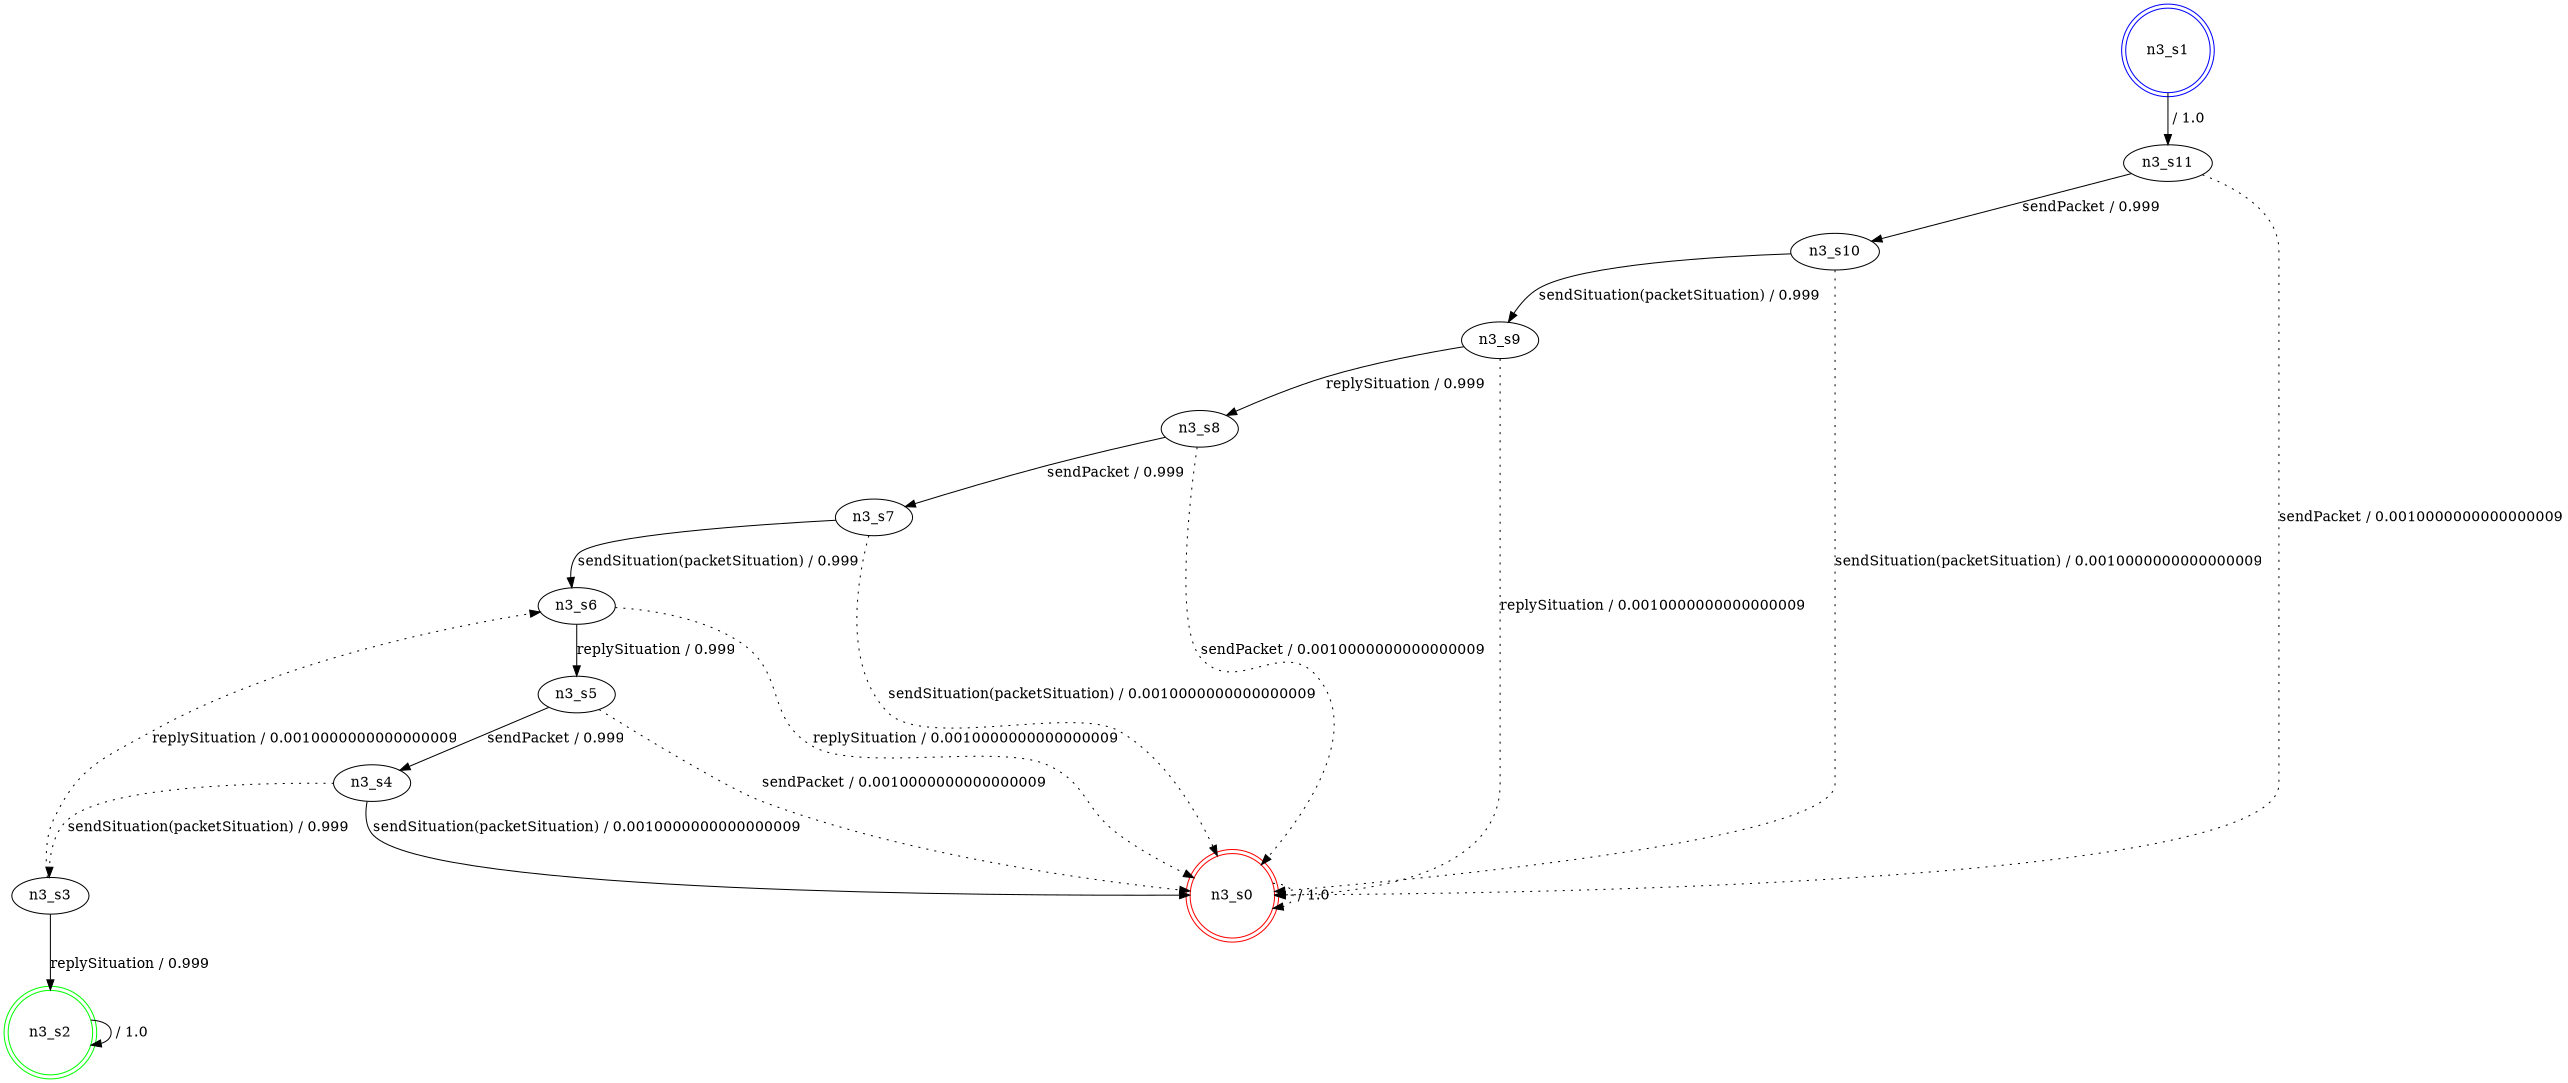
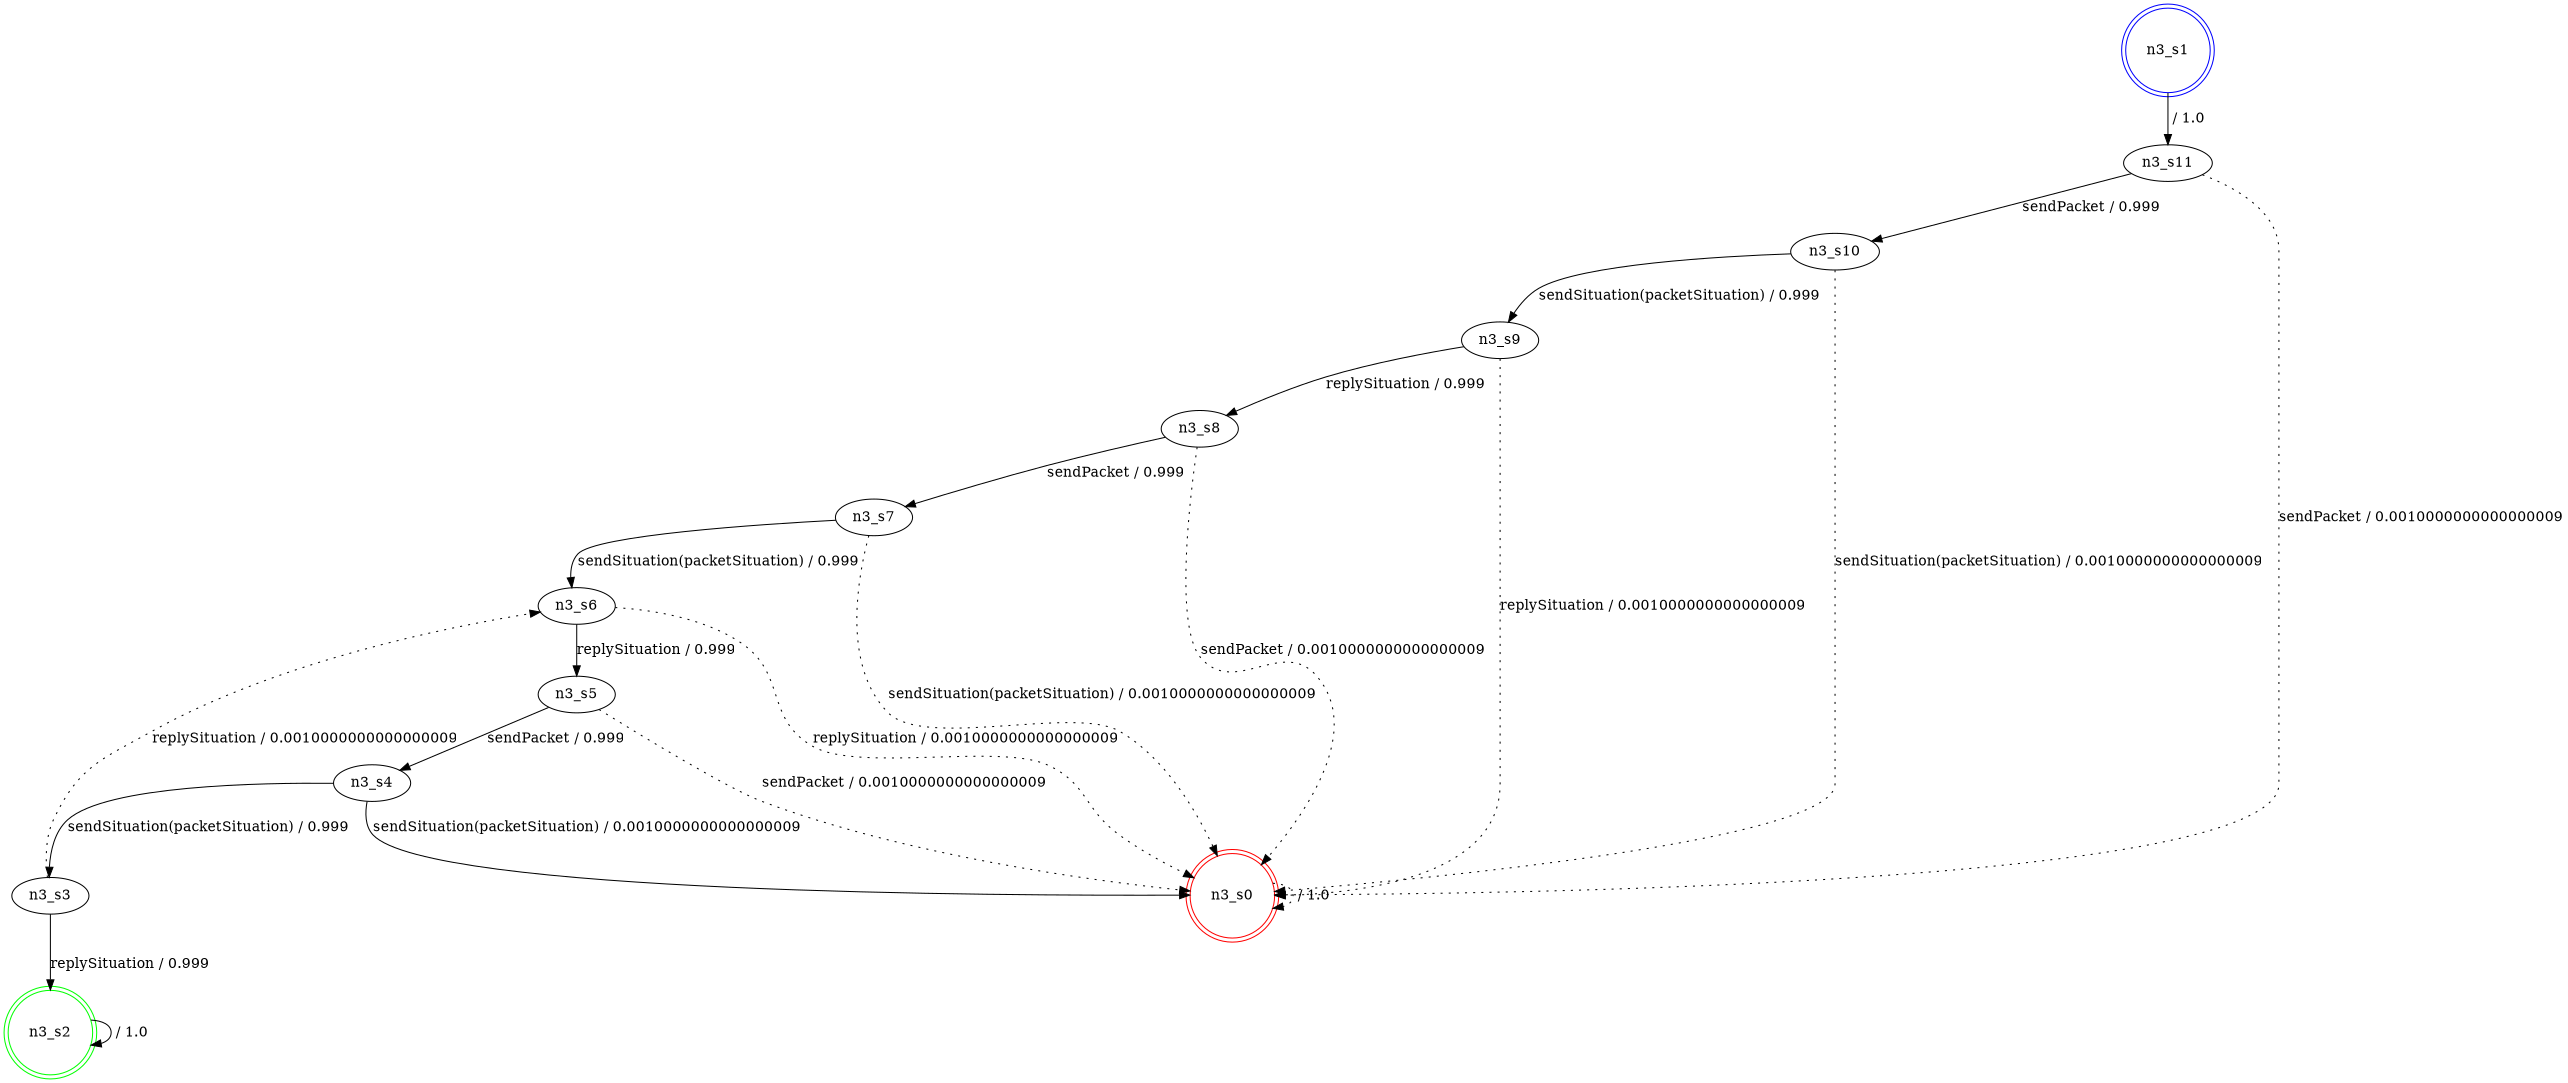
(172, 790) -> (172, 790)
